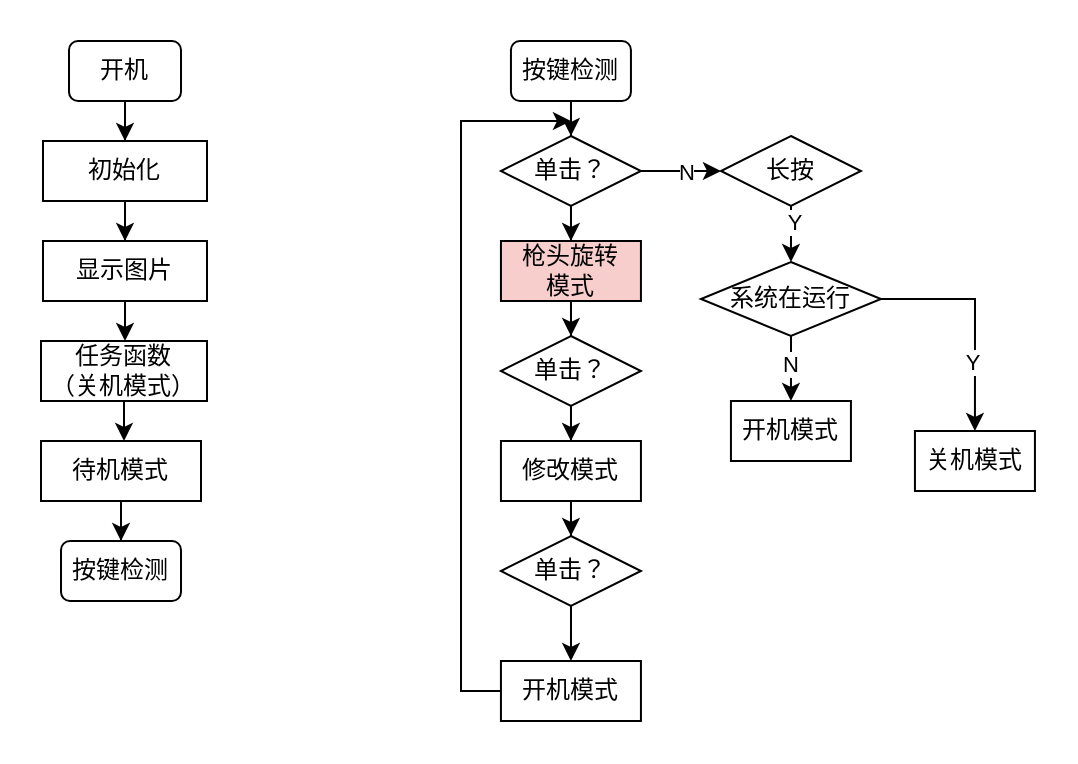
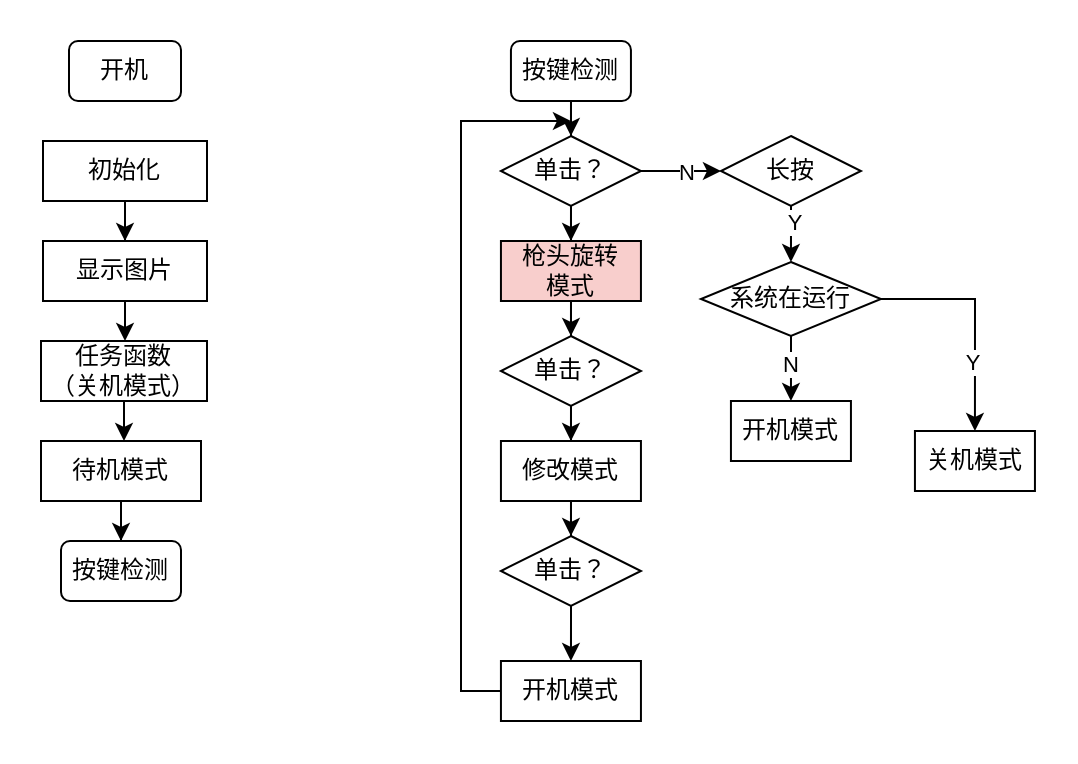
(125, 128) -> none
